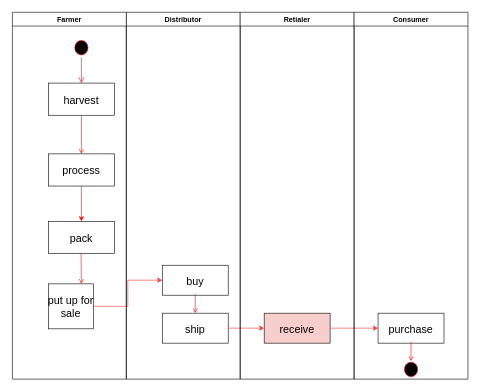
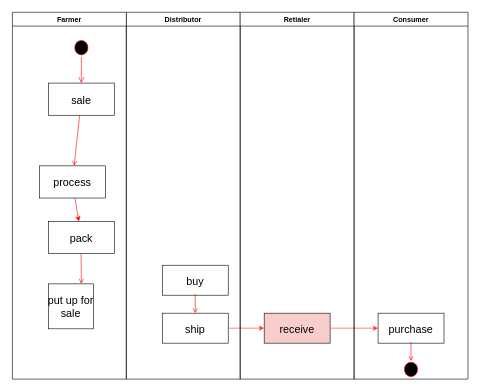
(81, 100) -> (81, 100)
(81, 170) -> (72, 182)
(109, 307) -> none
